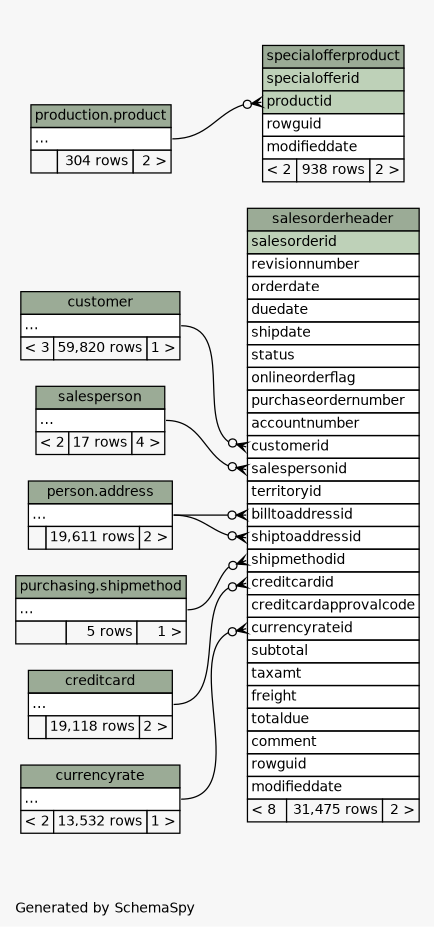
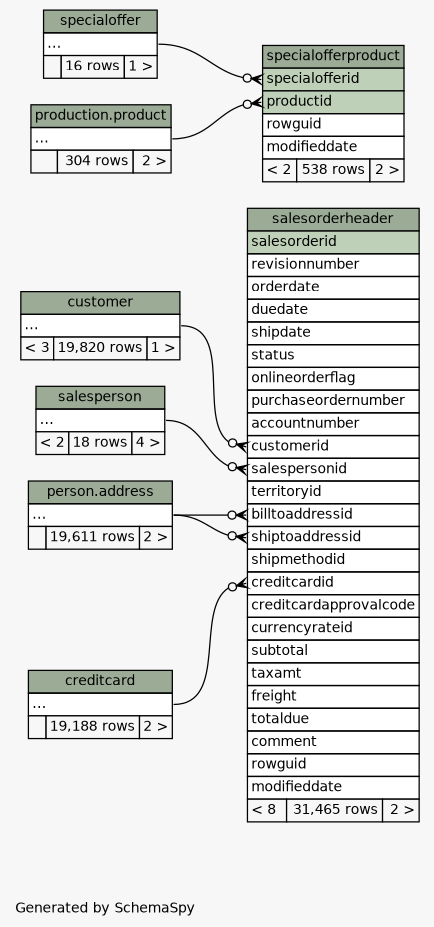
none -> (100, 44)
(334, 170) -> (334, 170)
(100, 348) -> (100, 348)
(100, 443) -> (100, 443)
(100, 610) -> none
(93, 727) -> (93, 727)
(100, 799) -> none
(336, 810) -> (336, 810)
